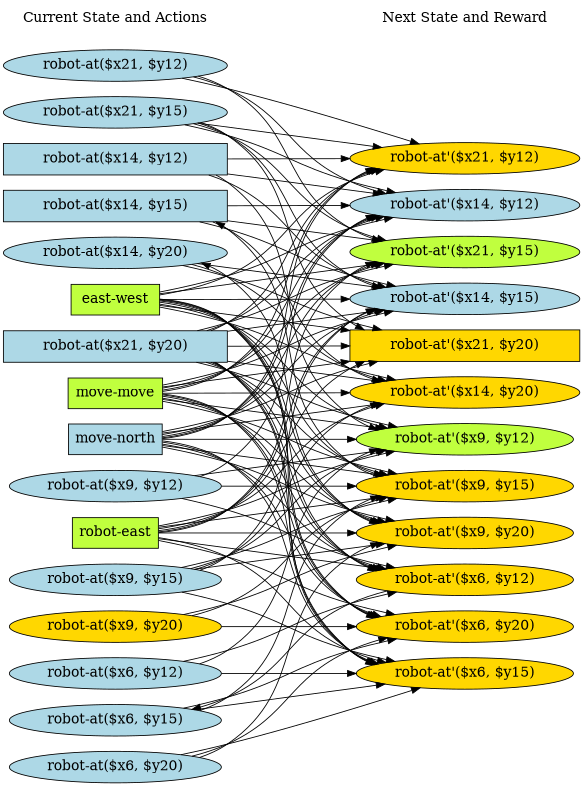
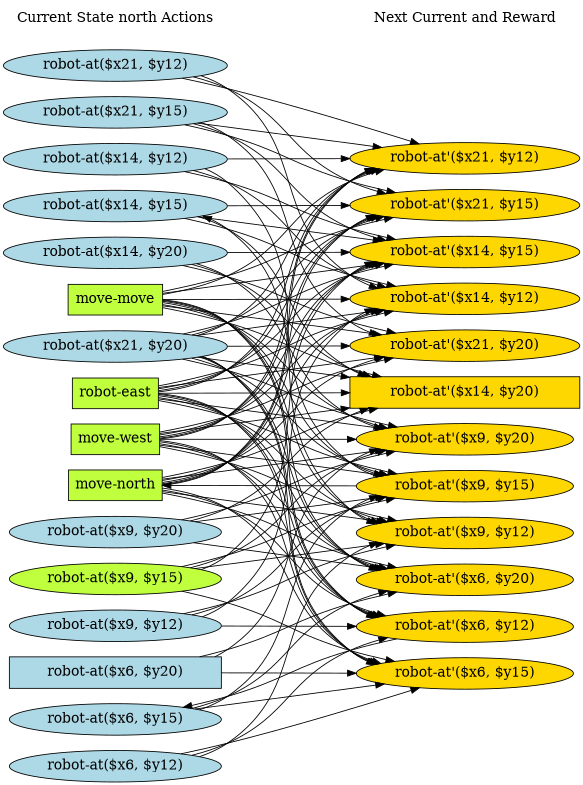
(115, 19) -> (115, 19)
(465, 19) -> (465, 19)
(276, 153) -> (273, 353)
(115, 159) -> (115, 159)
(465, 205) -> (465, 299)
(115, 206) -> (115, 206)
(465, 252) -> (465, 205)
(465, 299) -> (465, 252)
(115, 300) -> (115, 439)
none -> (280, 300)
(465, 346) -> (465, 346)
(115, 347) -> (115, 347)
(465, 392) -> (465, 392)
(289, 398) -> (287, 343)
(320, 406) -> none
(115, 439) -> (115, 485)
(465, 439) -> (465, 533)
(253, 458) -> (245, 486)
(286, 491) -> (297, 453)
(284, 510) -> none
(115, 580) -> (115, 579)
(115, 627) -> (115, 532)
(115, 767) -> (115, 673)
